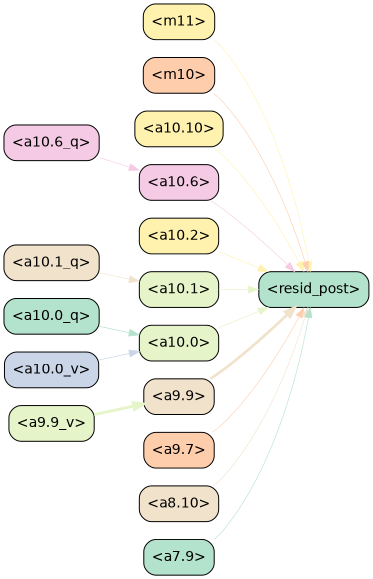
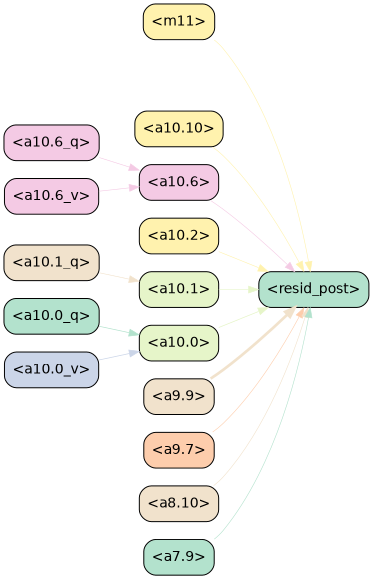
(179, 75) -> none
none -> (52, 196)
(52, 423) -> none
